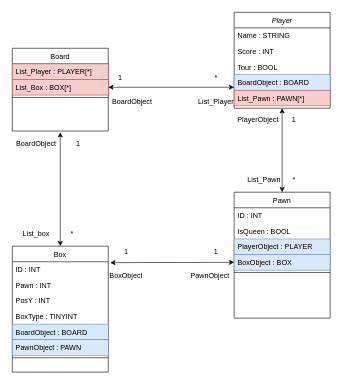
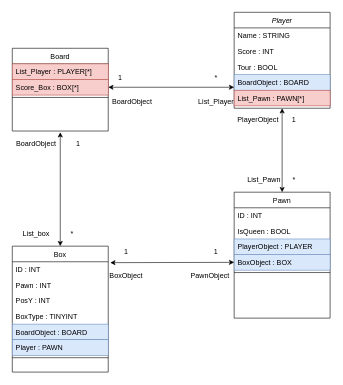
(46, 88) -> (49, 88)
(47, 348) -> (38, 348)
